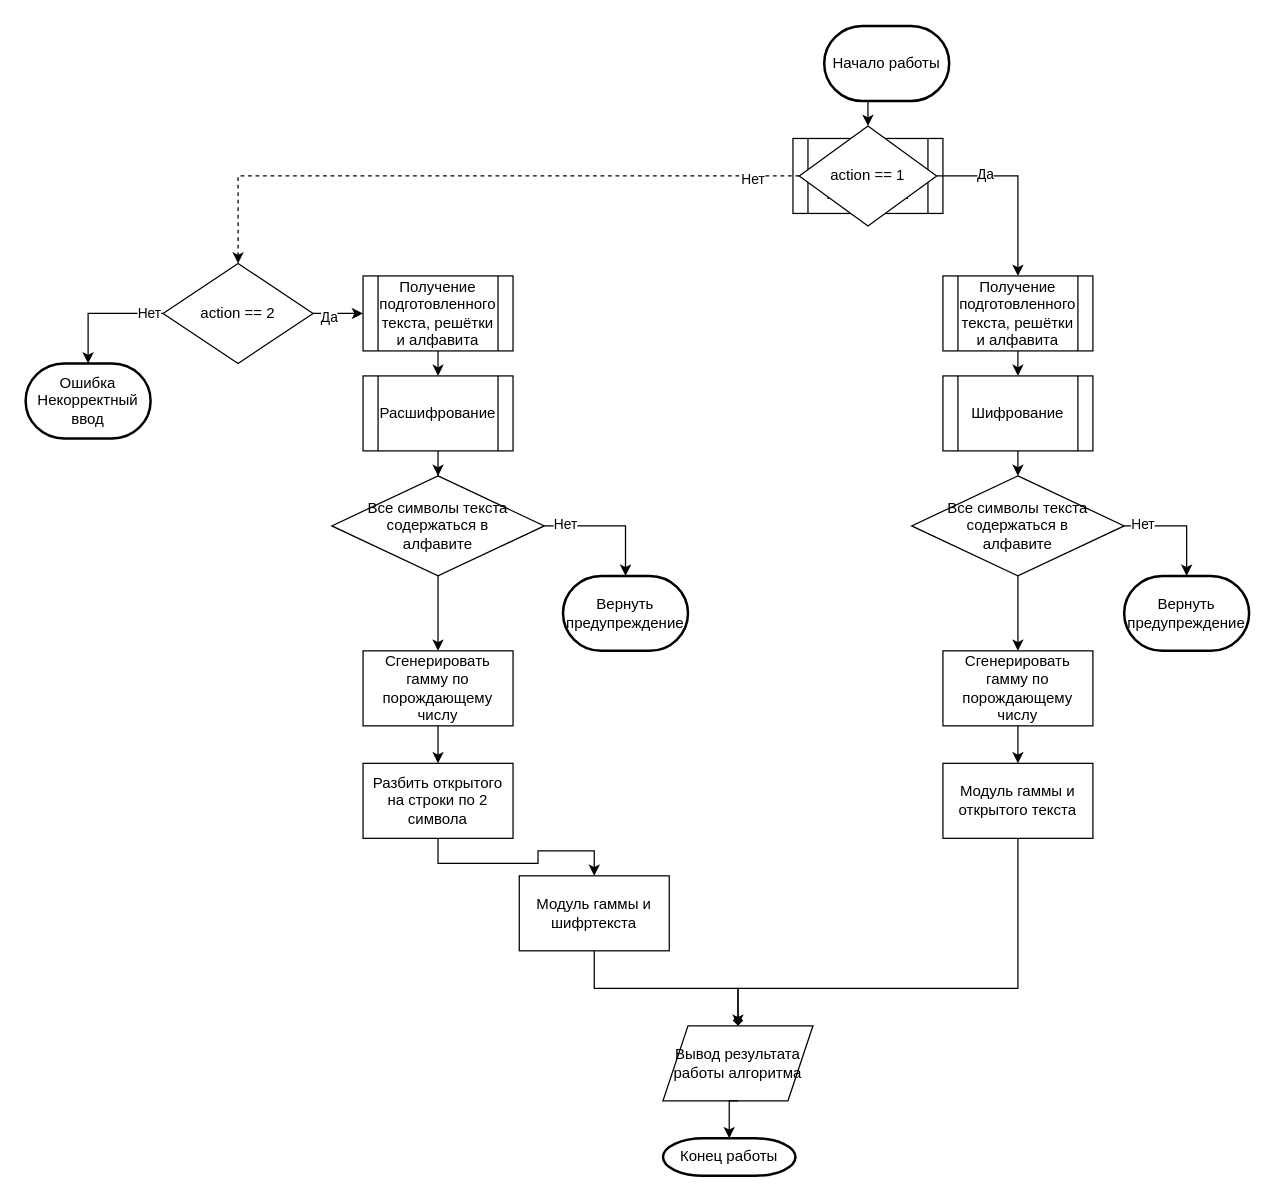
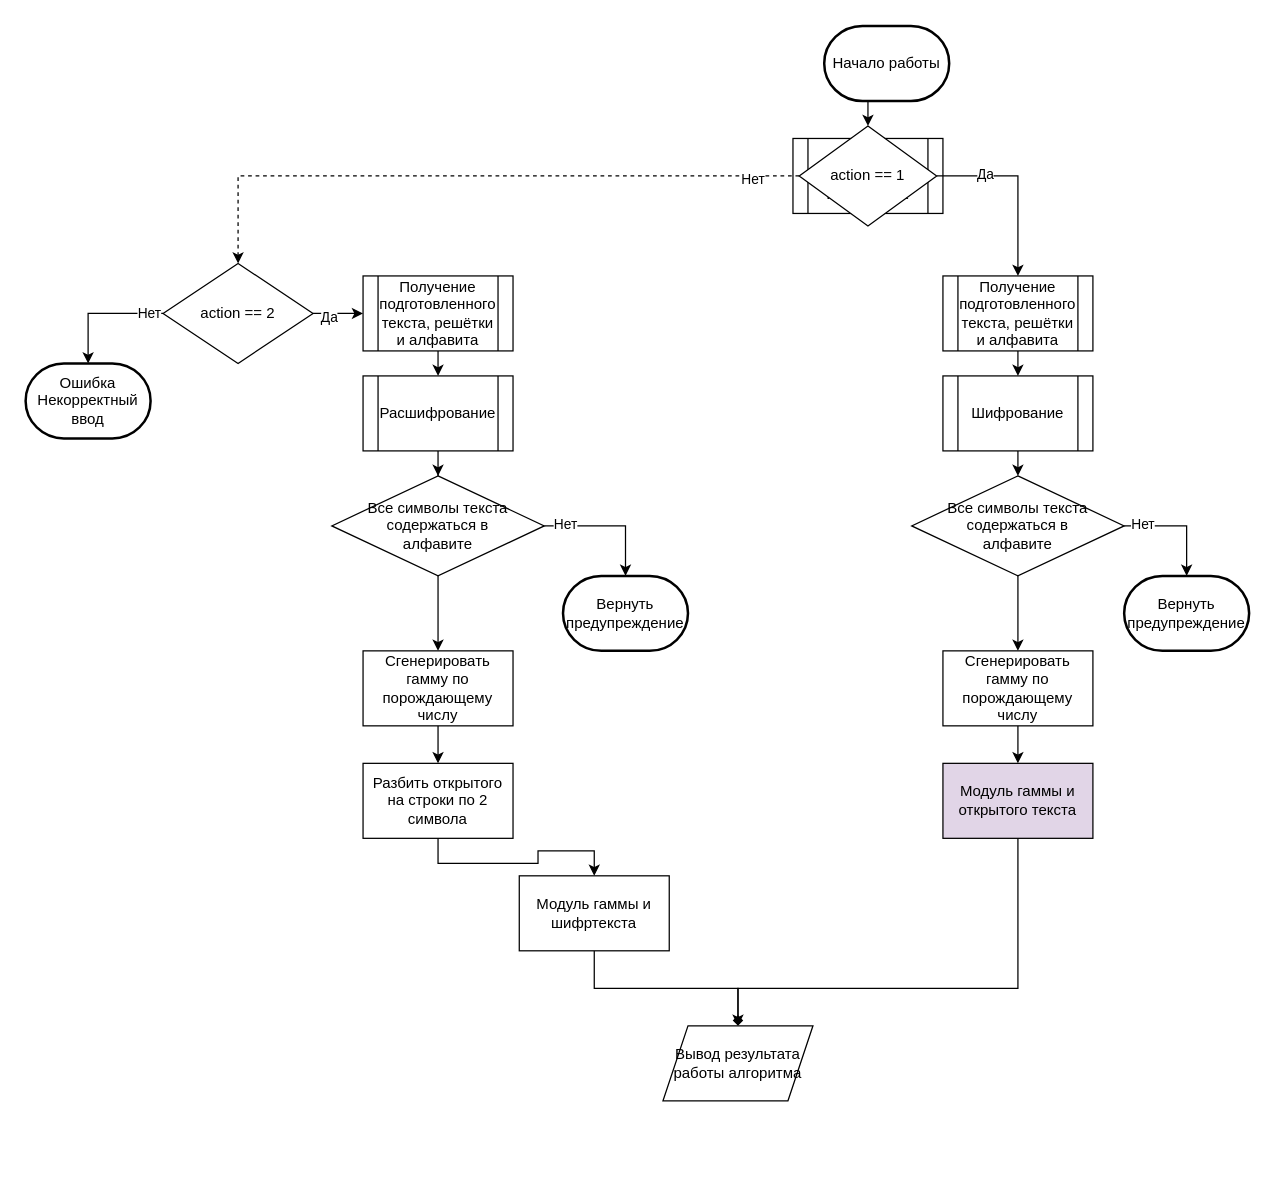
(1018, 801) -> (1018, 801)
(729, 1115) -> none
(729, 1157) -> none
